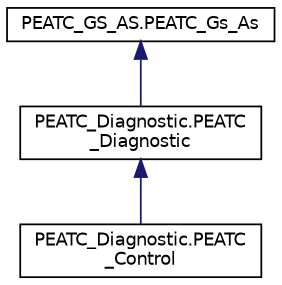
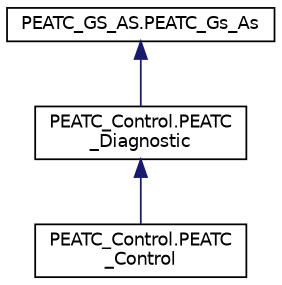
(141, 133) -> (141, 133)
(141, 251) -> (141, 251)
